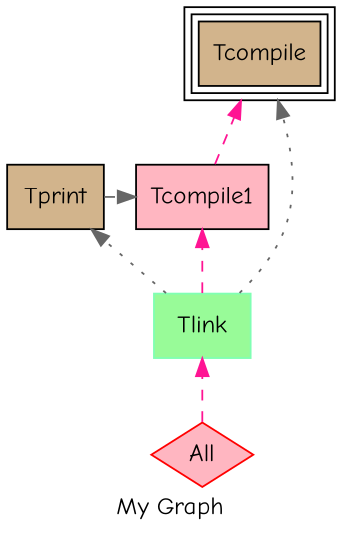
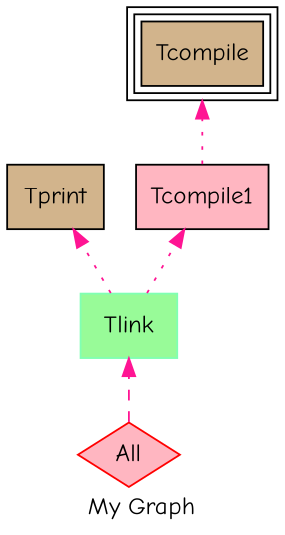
(225, 141) -> (202, 141)
(111, 197) -> none
(289, 213) -> none
(136, 267) -> (97, 269)
(202, 270) -> (161, 269)
